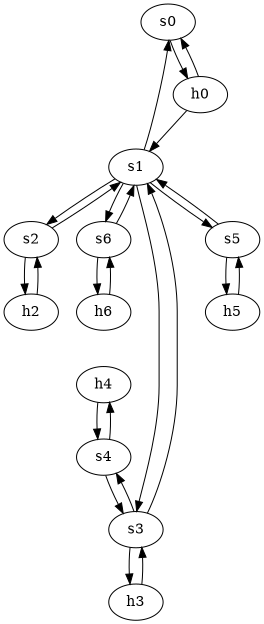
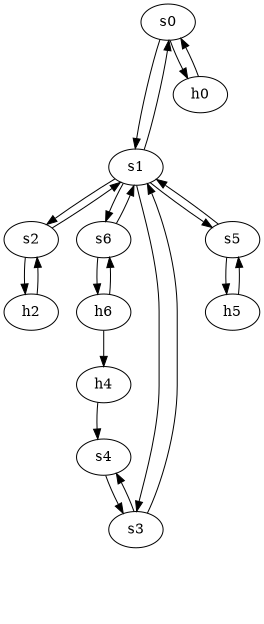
(172, 127) -> (147, 89)
(110, 426) -> (104, 343)
(136, 602) -> none
